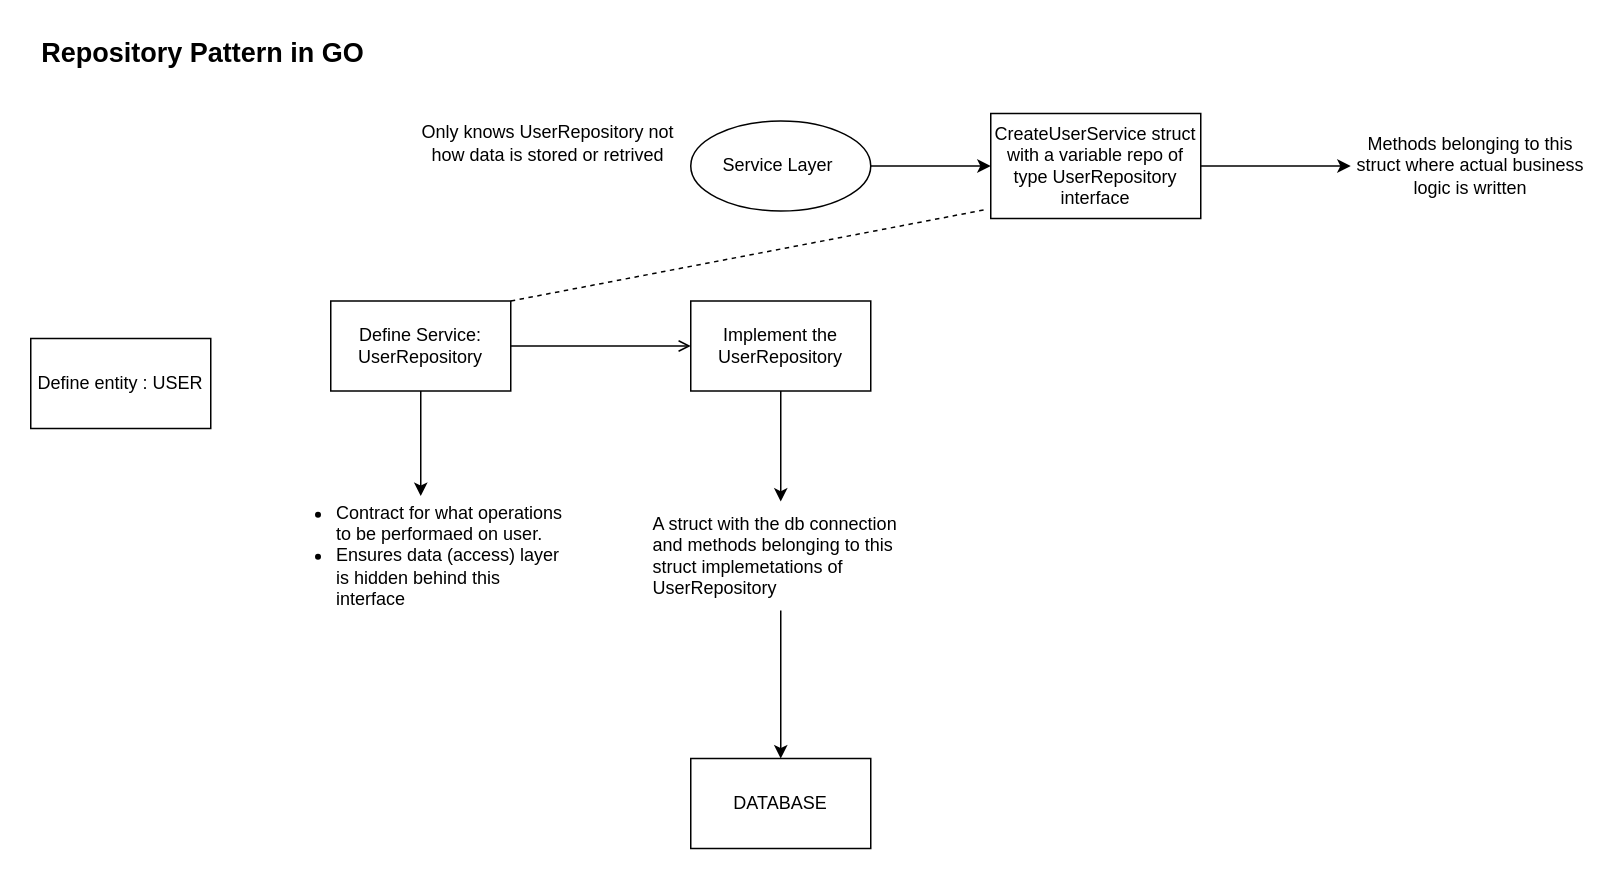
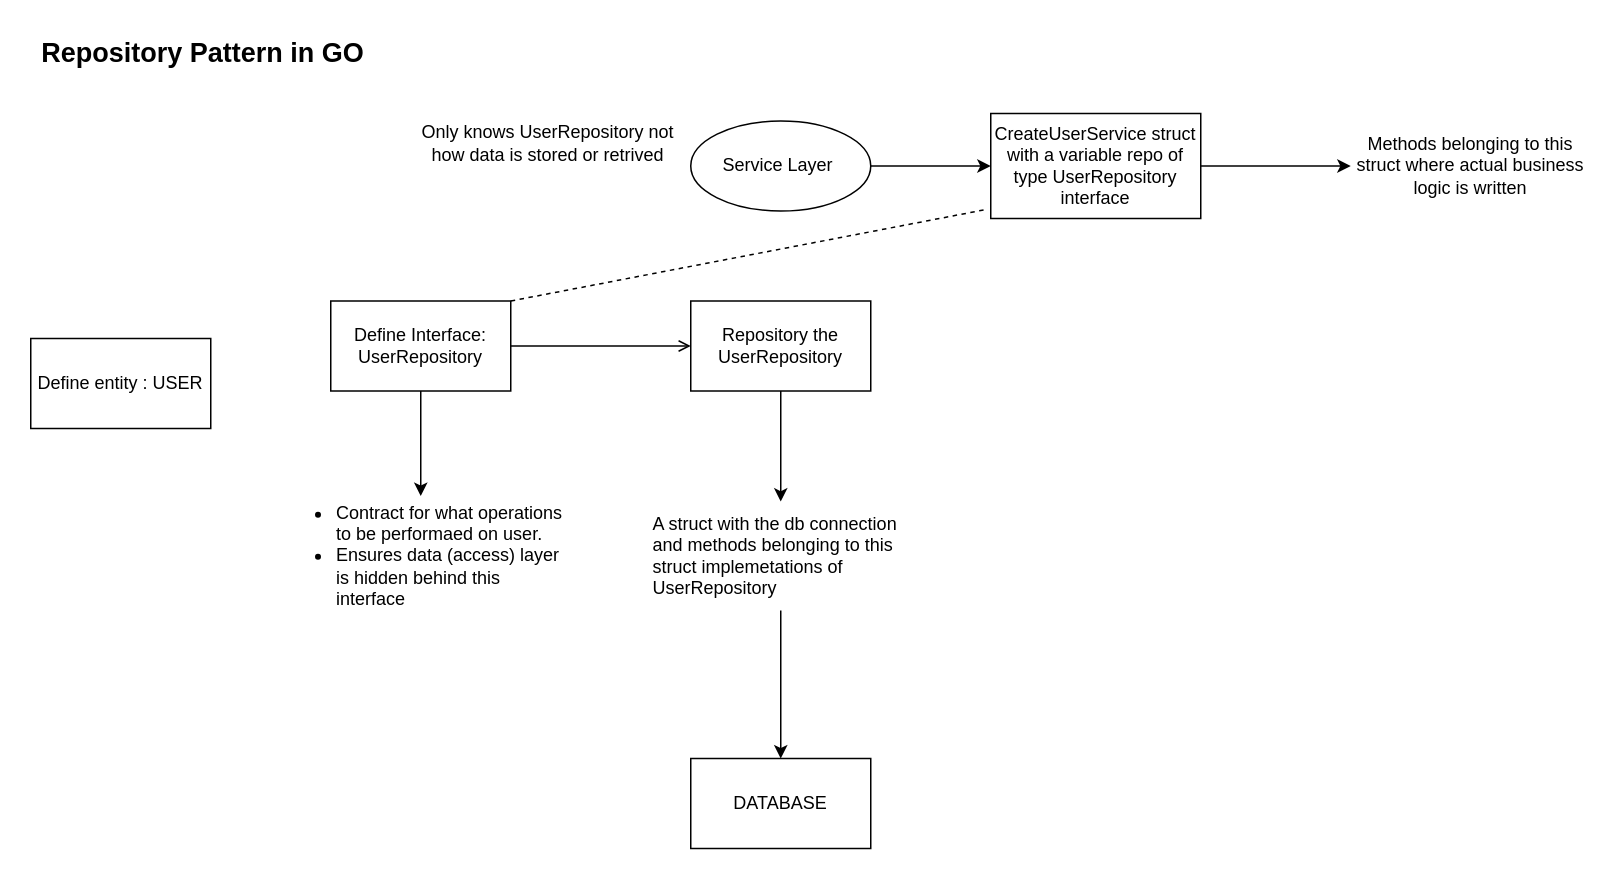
(421, 346) -> (421, 346)
(781, 346) -> (781, 346)
